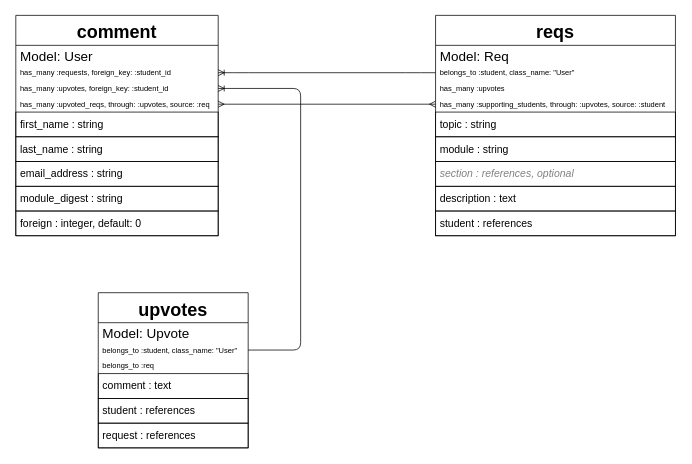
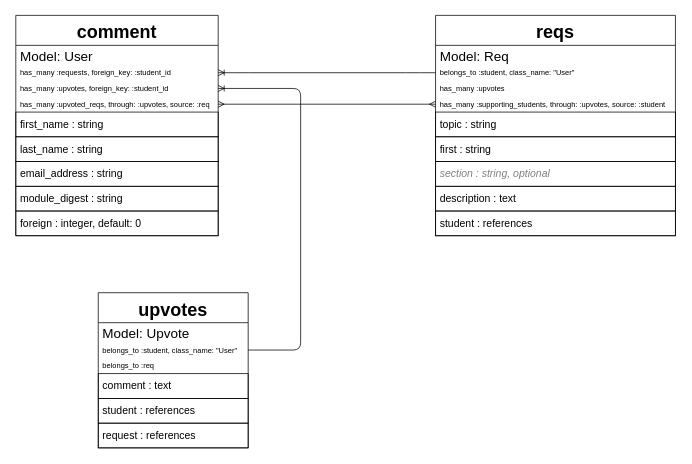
(477, 149) -> (474, 149)
(517, 174) -> (504, 174)
